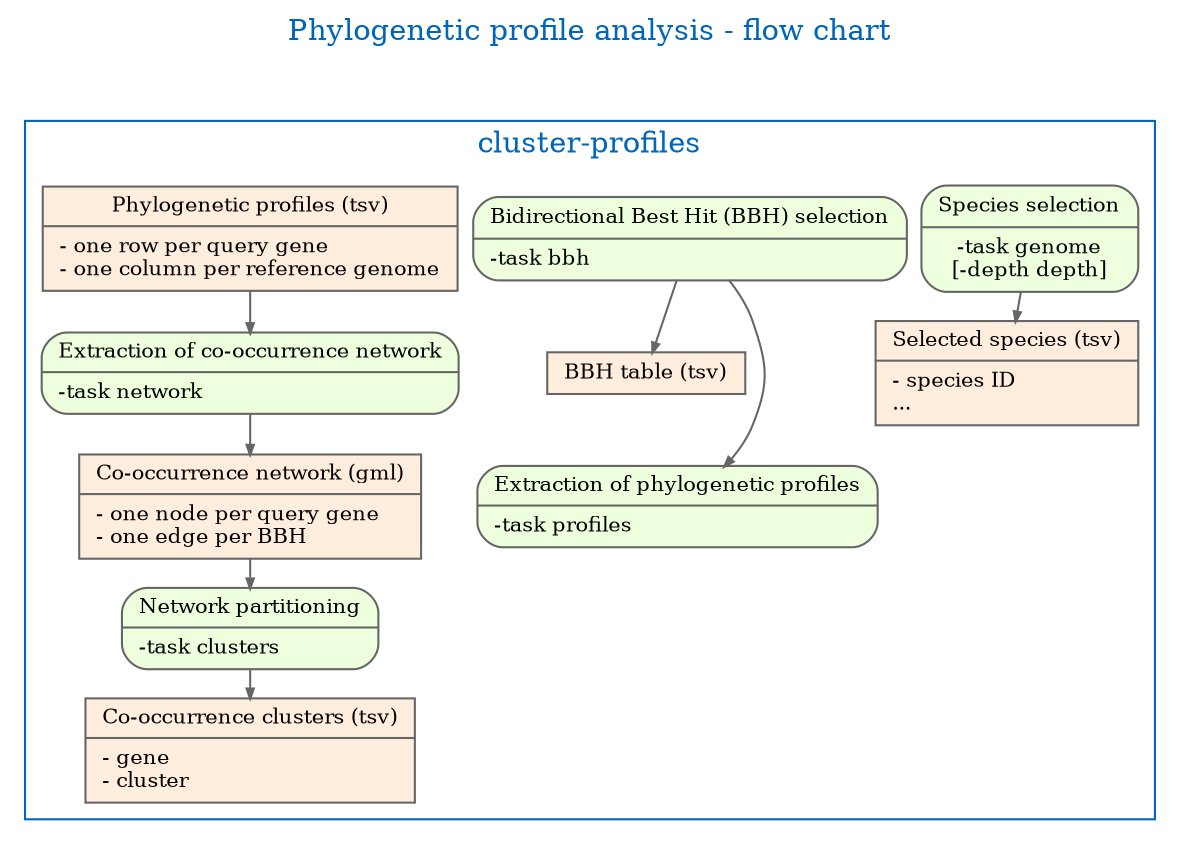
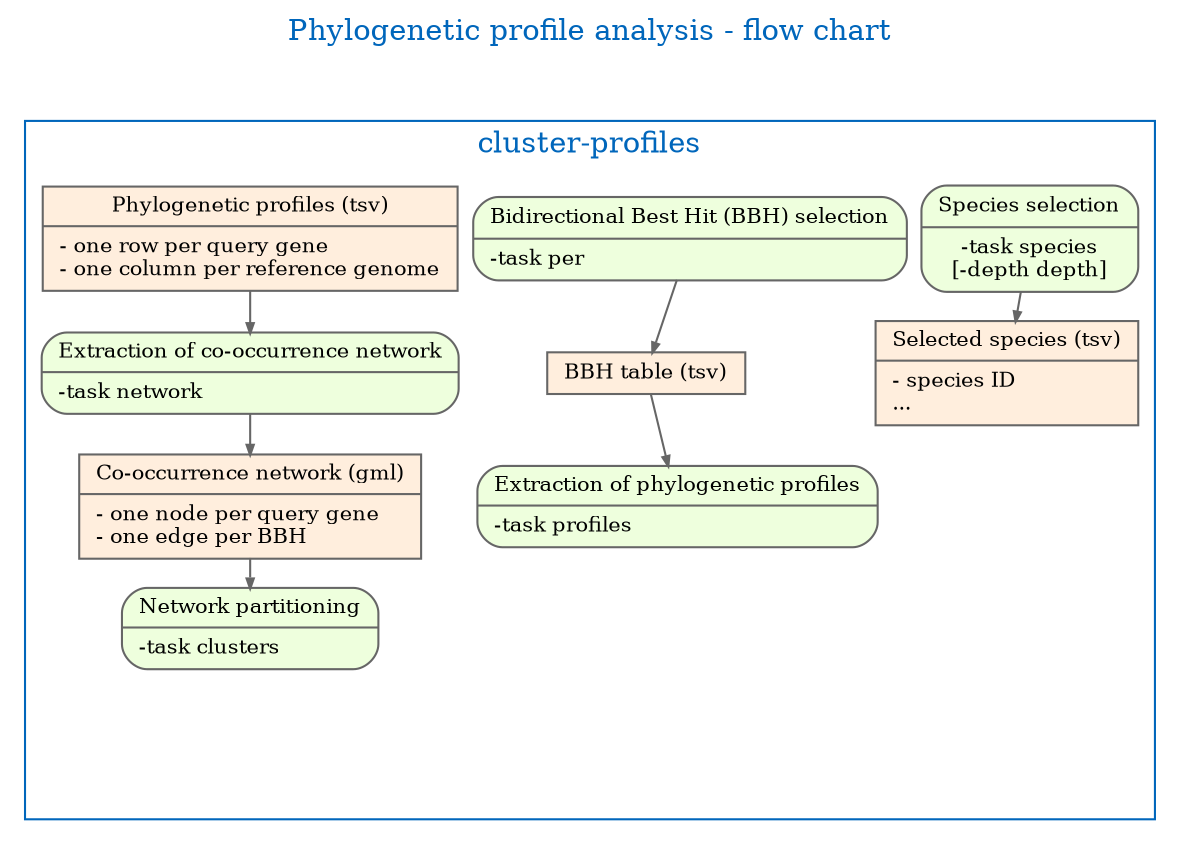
(1030, 247) -> (1030, 247)
(541, 259) -> (538, 259)
(764, 369) -> (658, 425)
(250, 750) -> none
